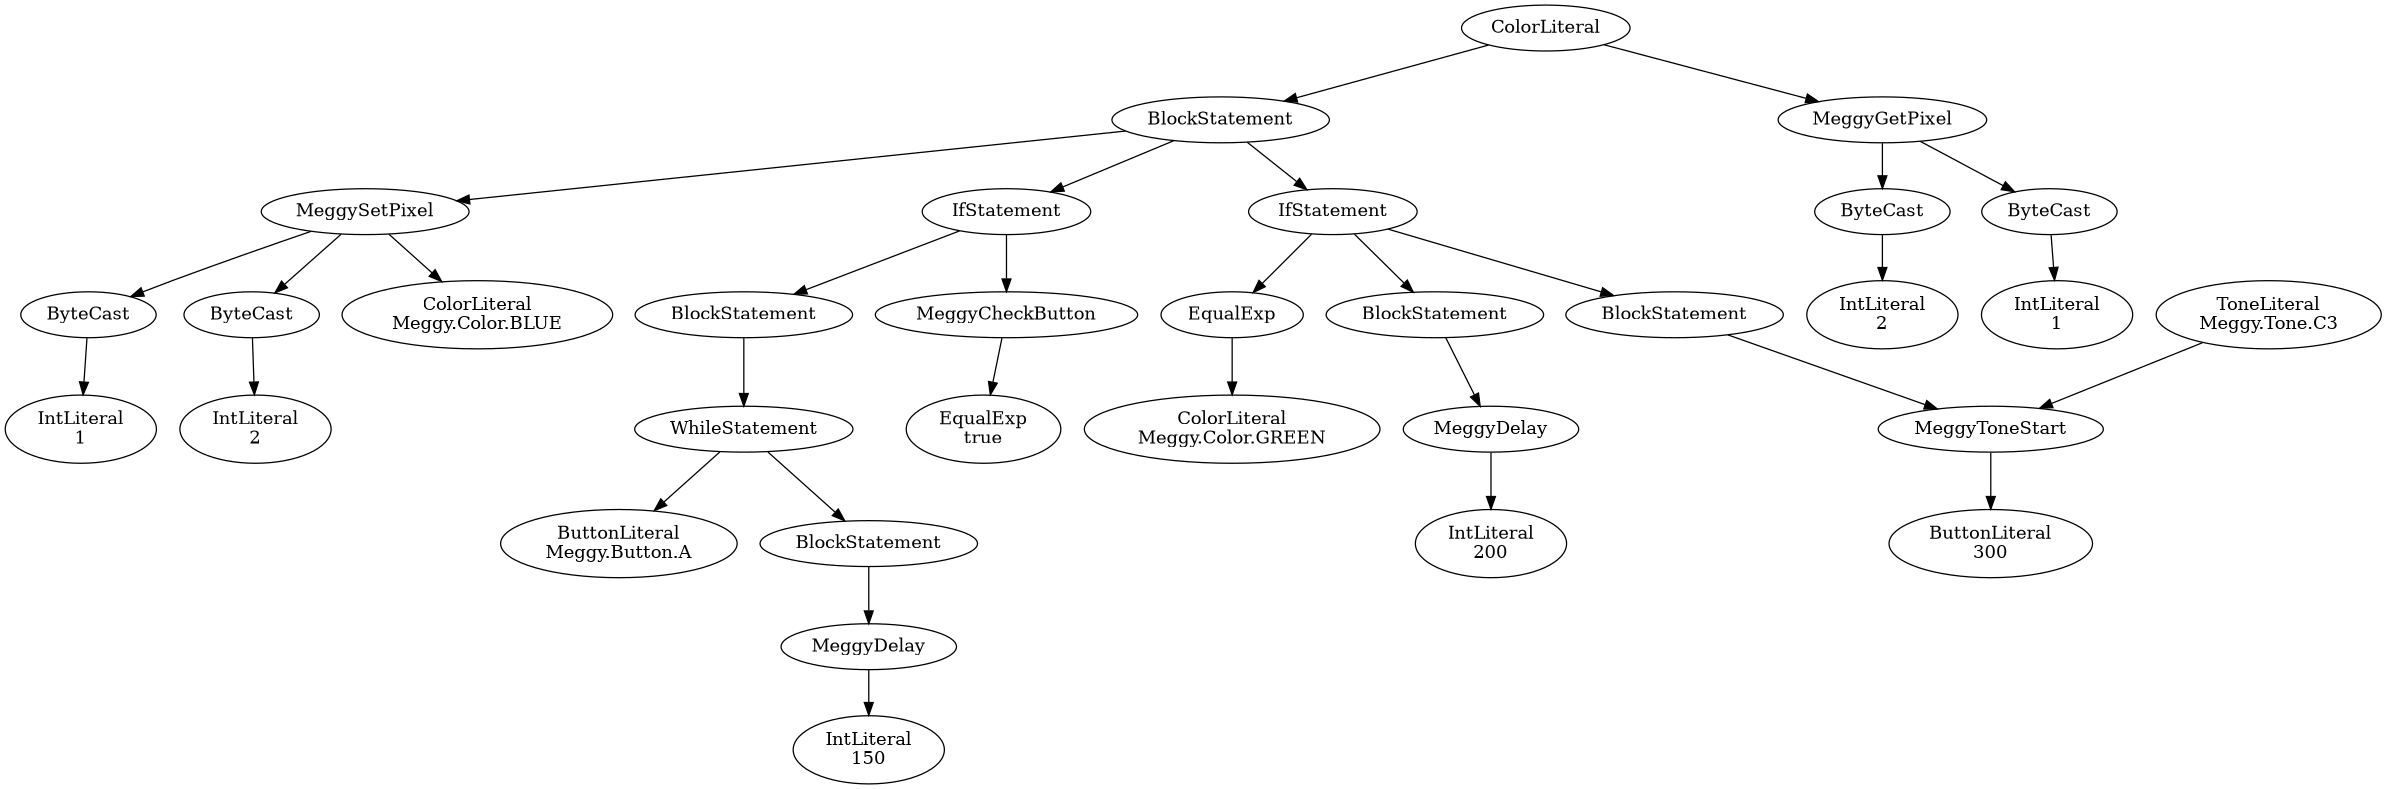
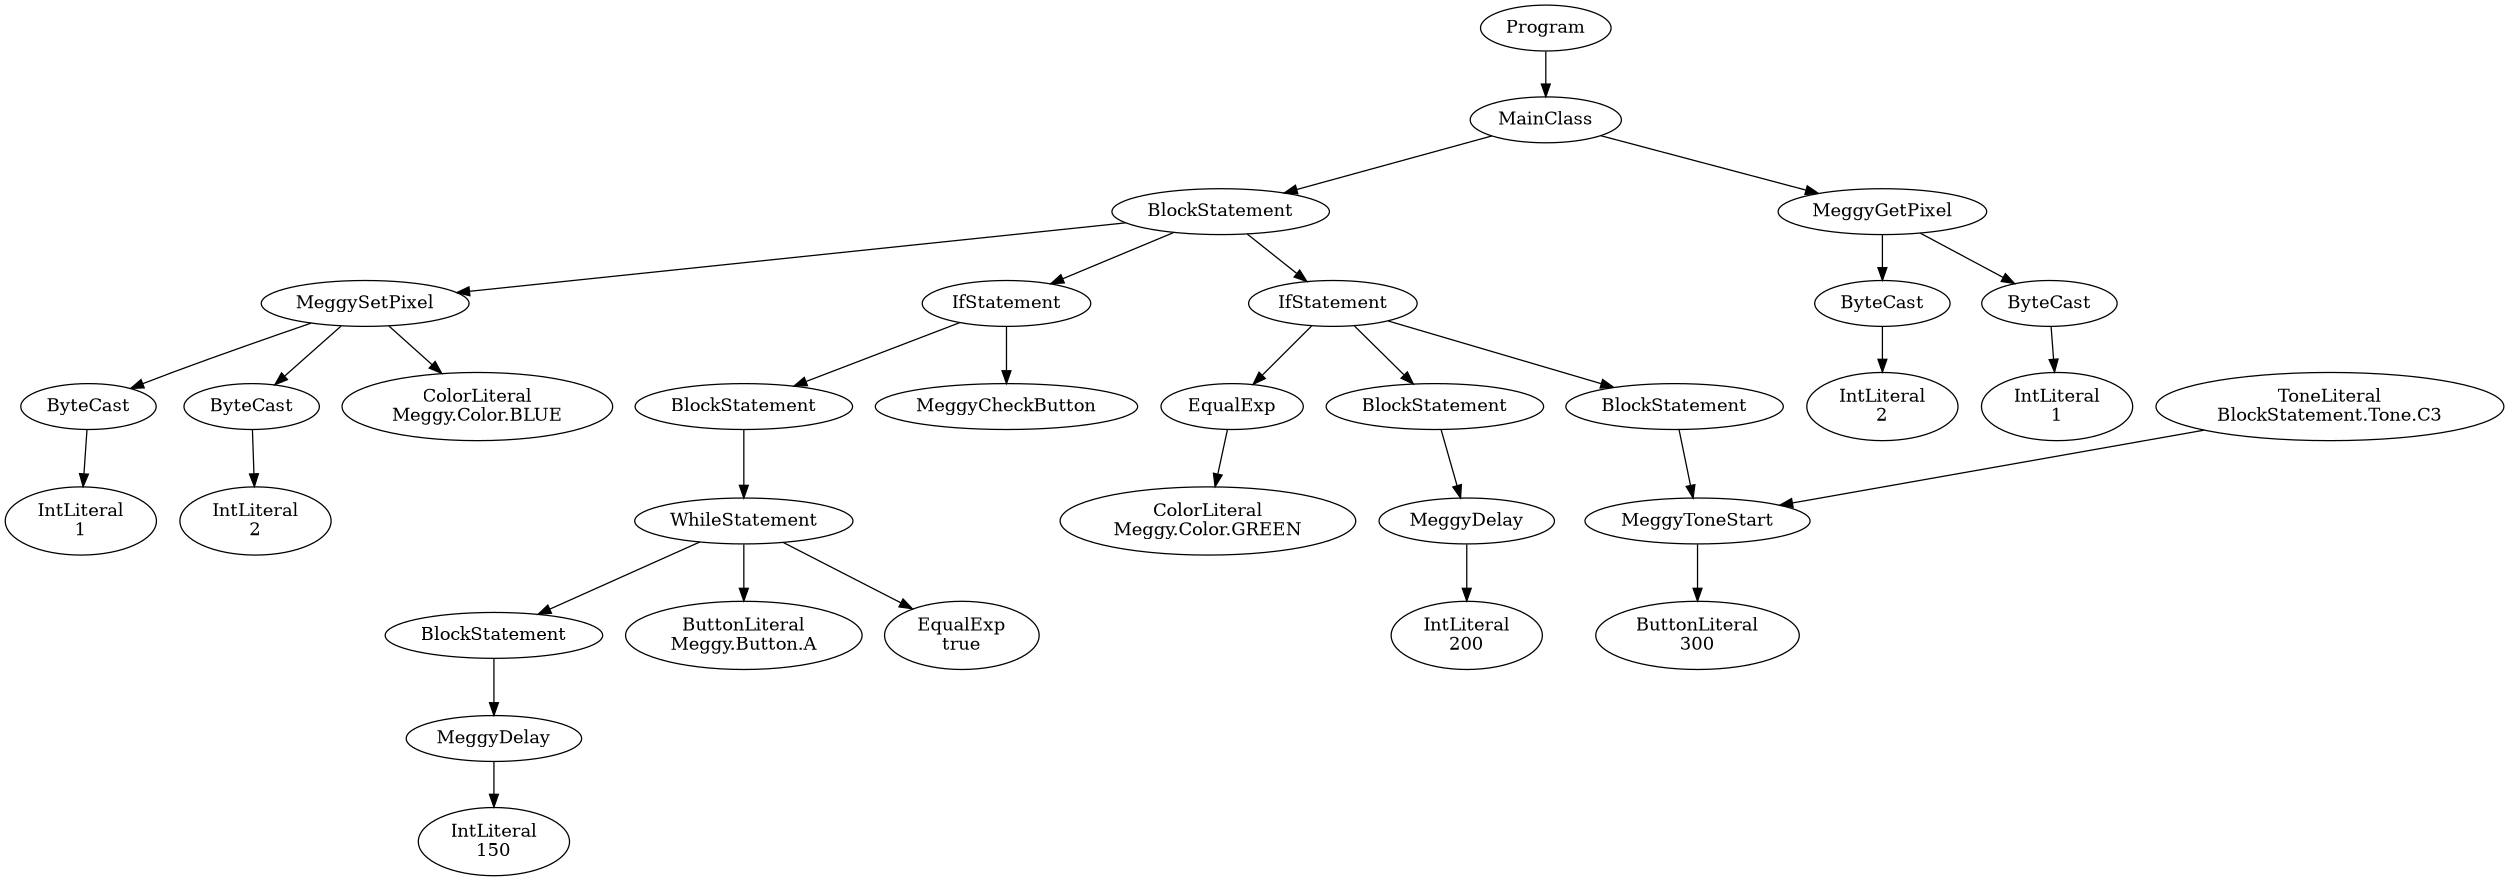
(1546, 28) -> (1546, 120)
none -> (1546, 28)
(2269, 315) -> (2330, 407)
(997, 360) -> (842, 573)
